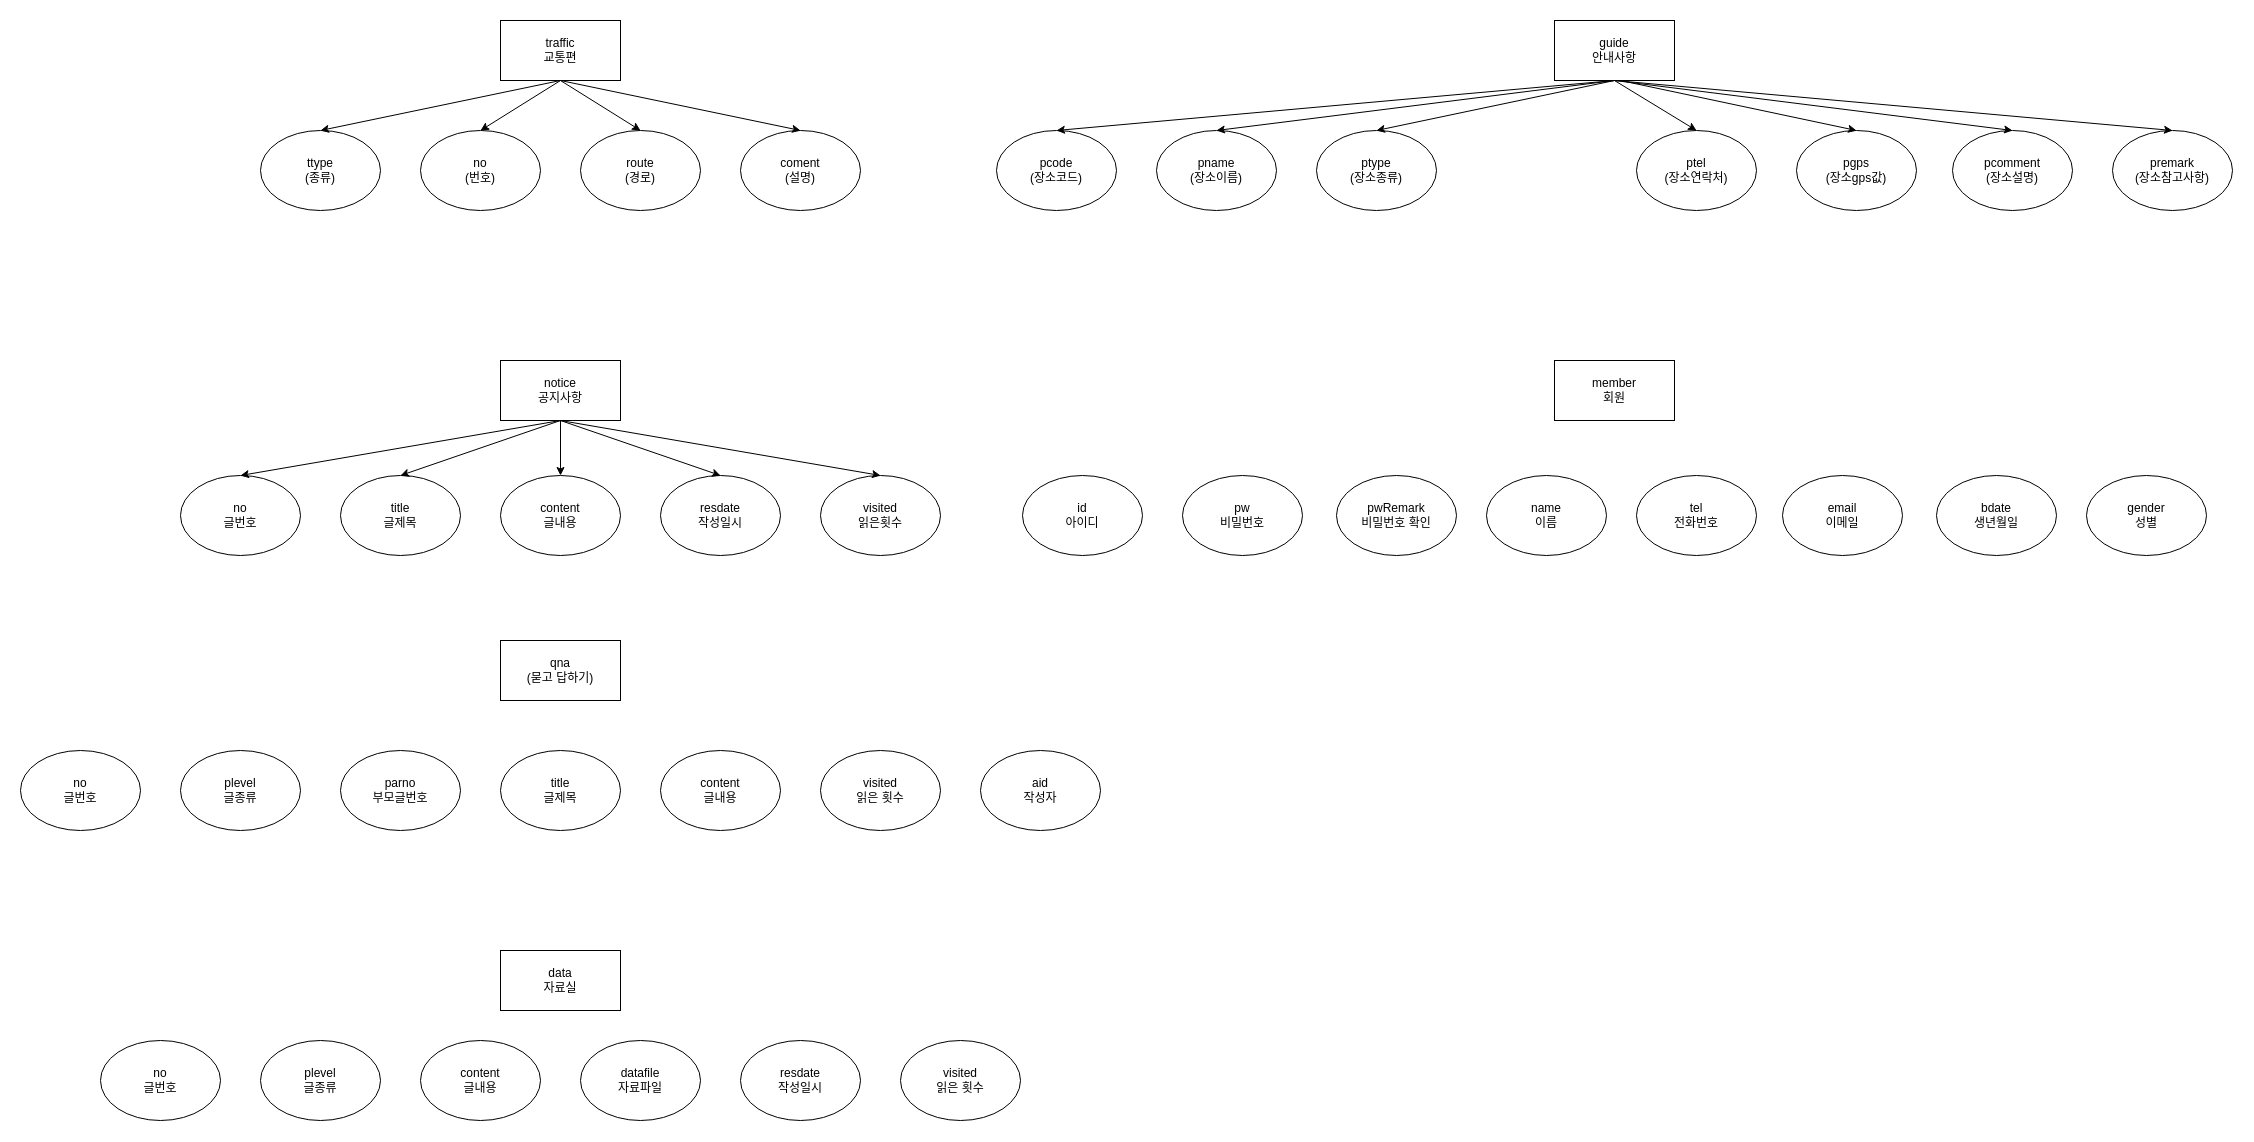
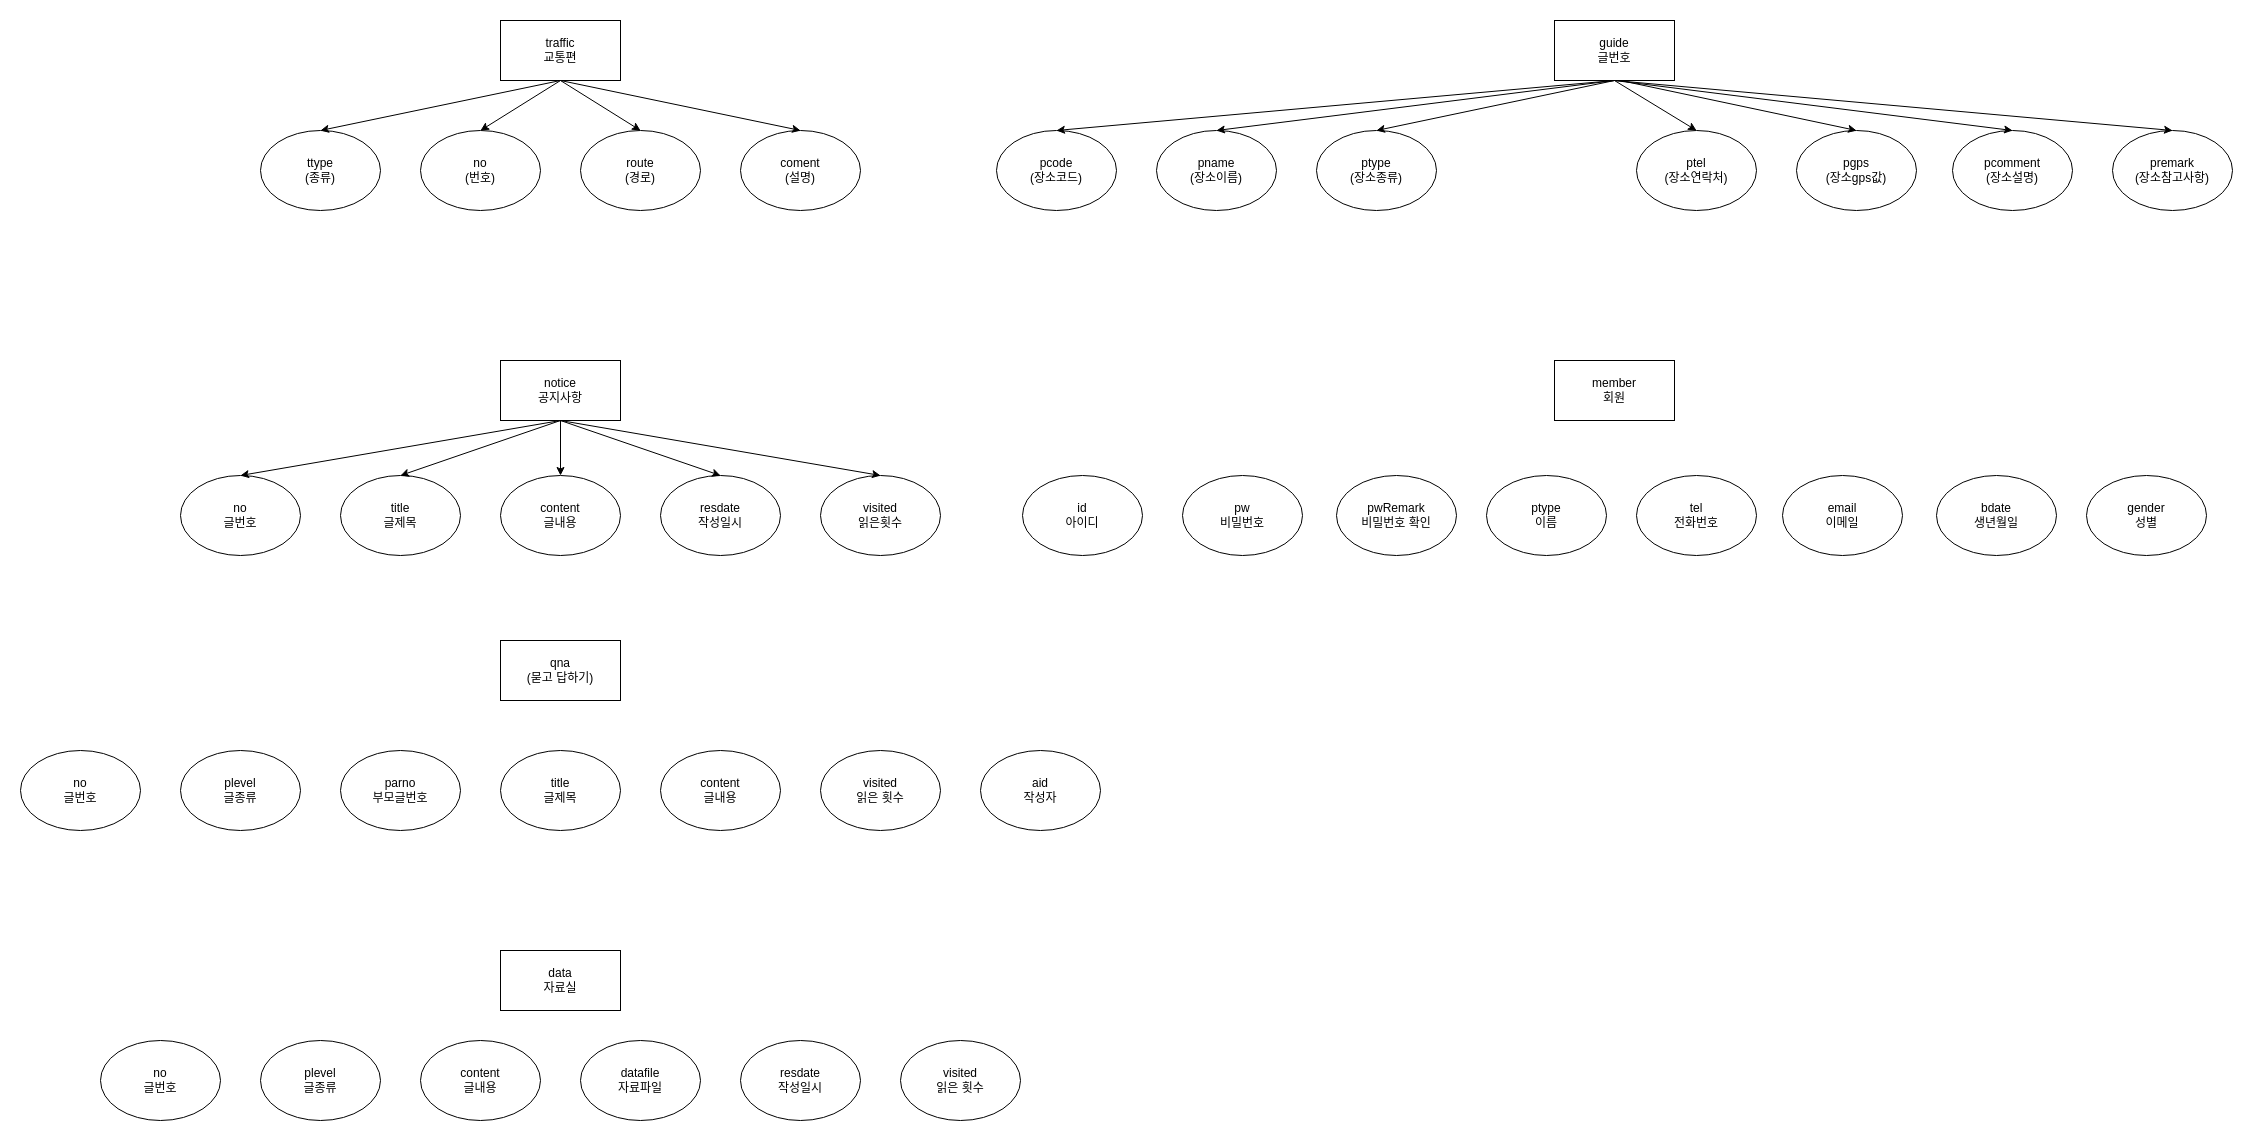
(1615, 51) -> (1615, 51)
(1547, 516) -> (1547, 516)
